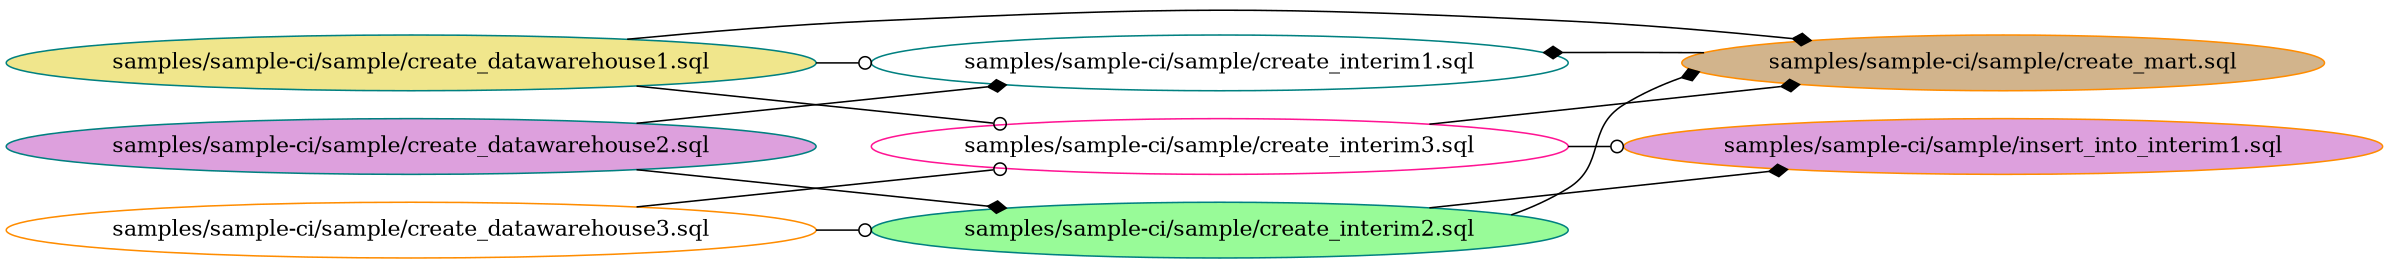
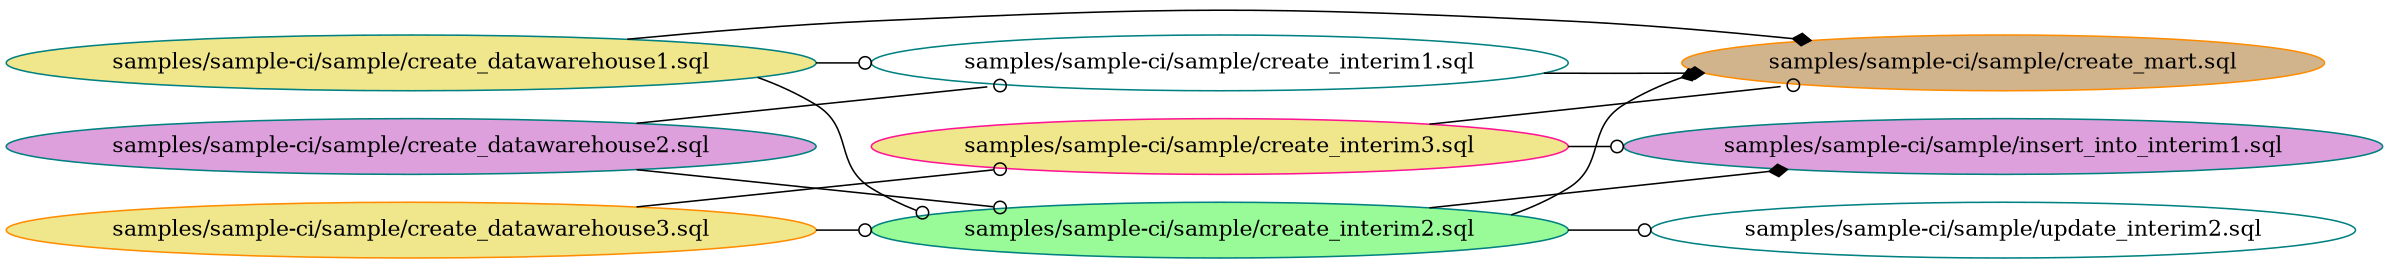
(1633, 52) -> (1614, 73)
(770, 100) -> (842, 140)
(1605, 105) -> (1605, 105)
(768, 110) -> (794, 107)
(1220, 146) -> (1220, 146)
(2003, 146) -> (2003, 146)
(770, 184) -> (770, 184)
(411, 230) -> (411, 230)
none -> (2003, 230)
